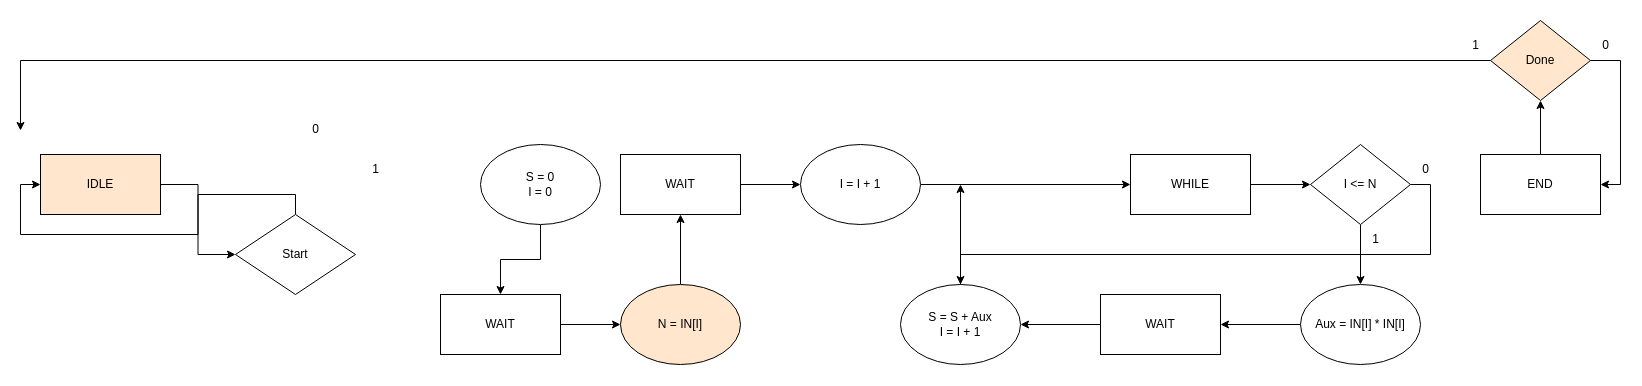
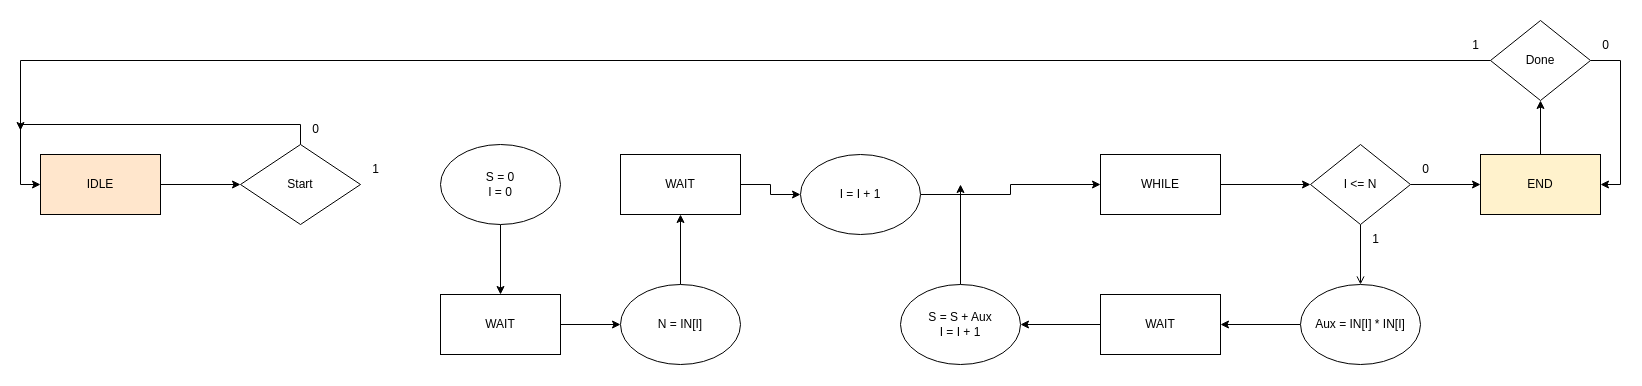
(1541, 61) -> (1541, 61)
(541, 185) -> (501, 185)
(861, 185) -> (861, 195)
(1191, 185) -> (1161, 185)
(1541, 185) -> (1541, 185)
(296, 255) -> (301, 185)
(1233, 255) -> (1451, 185)
(1361, 276) -> (1361, 278)
(681, 325) -> (681, 325)
